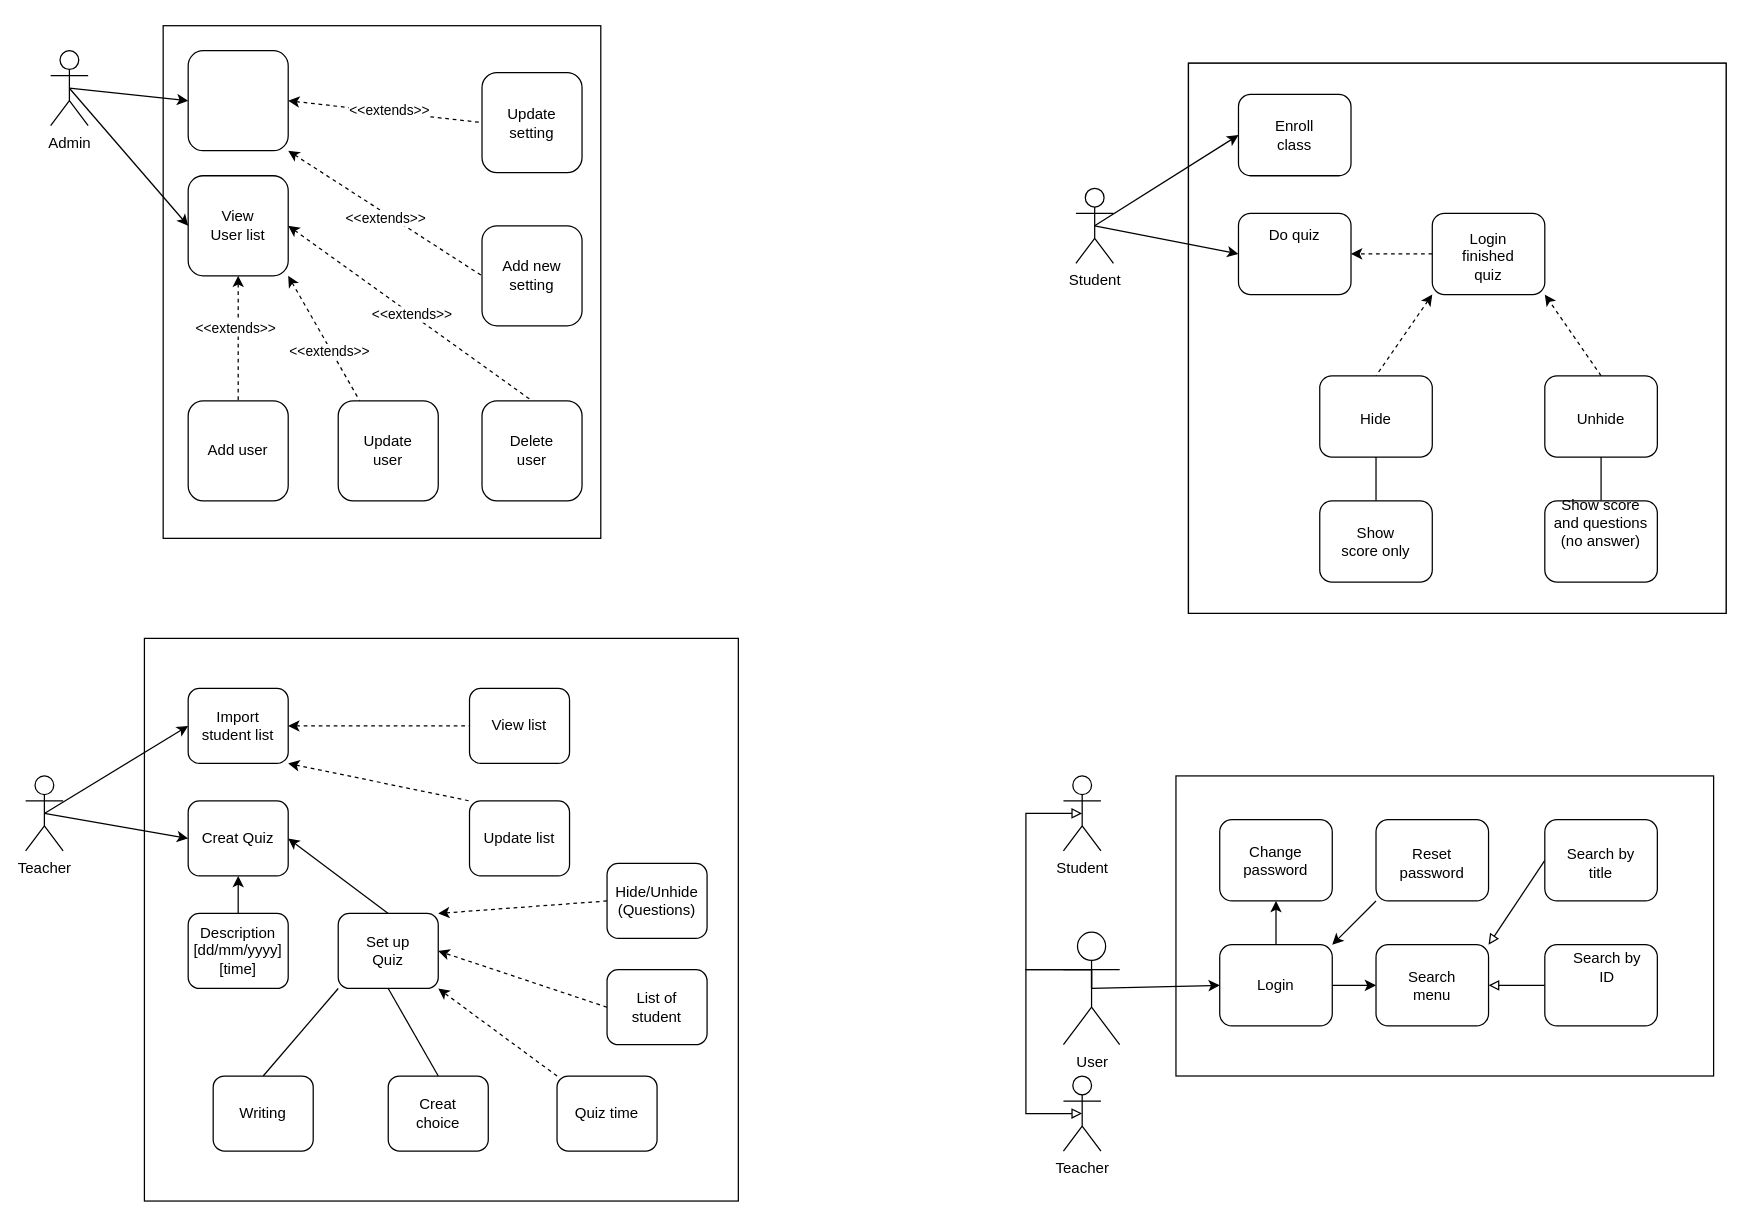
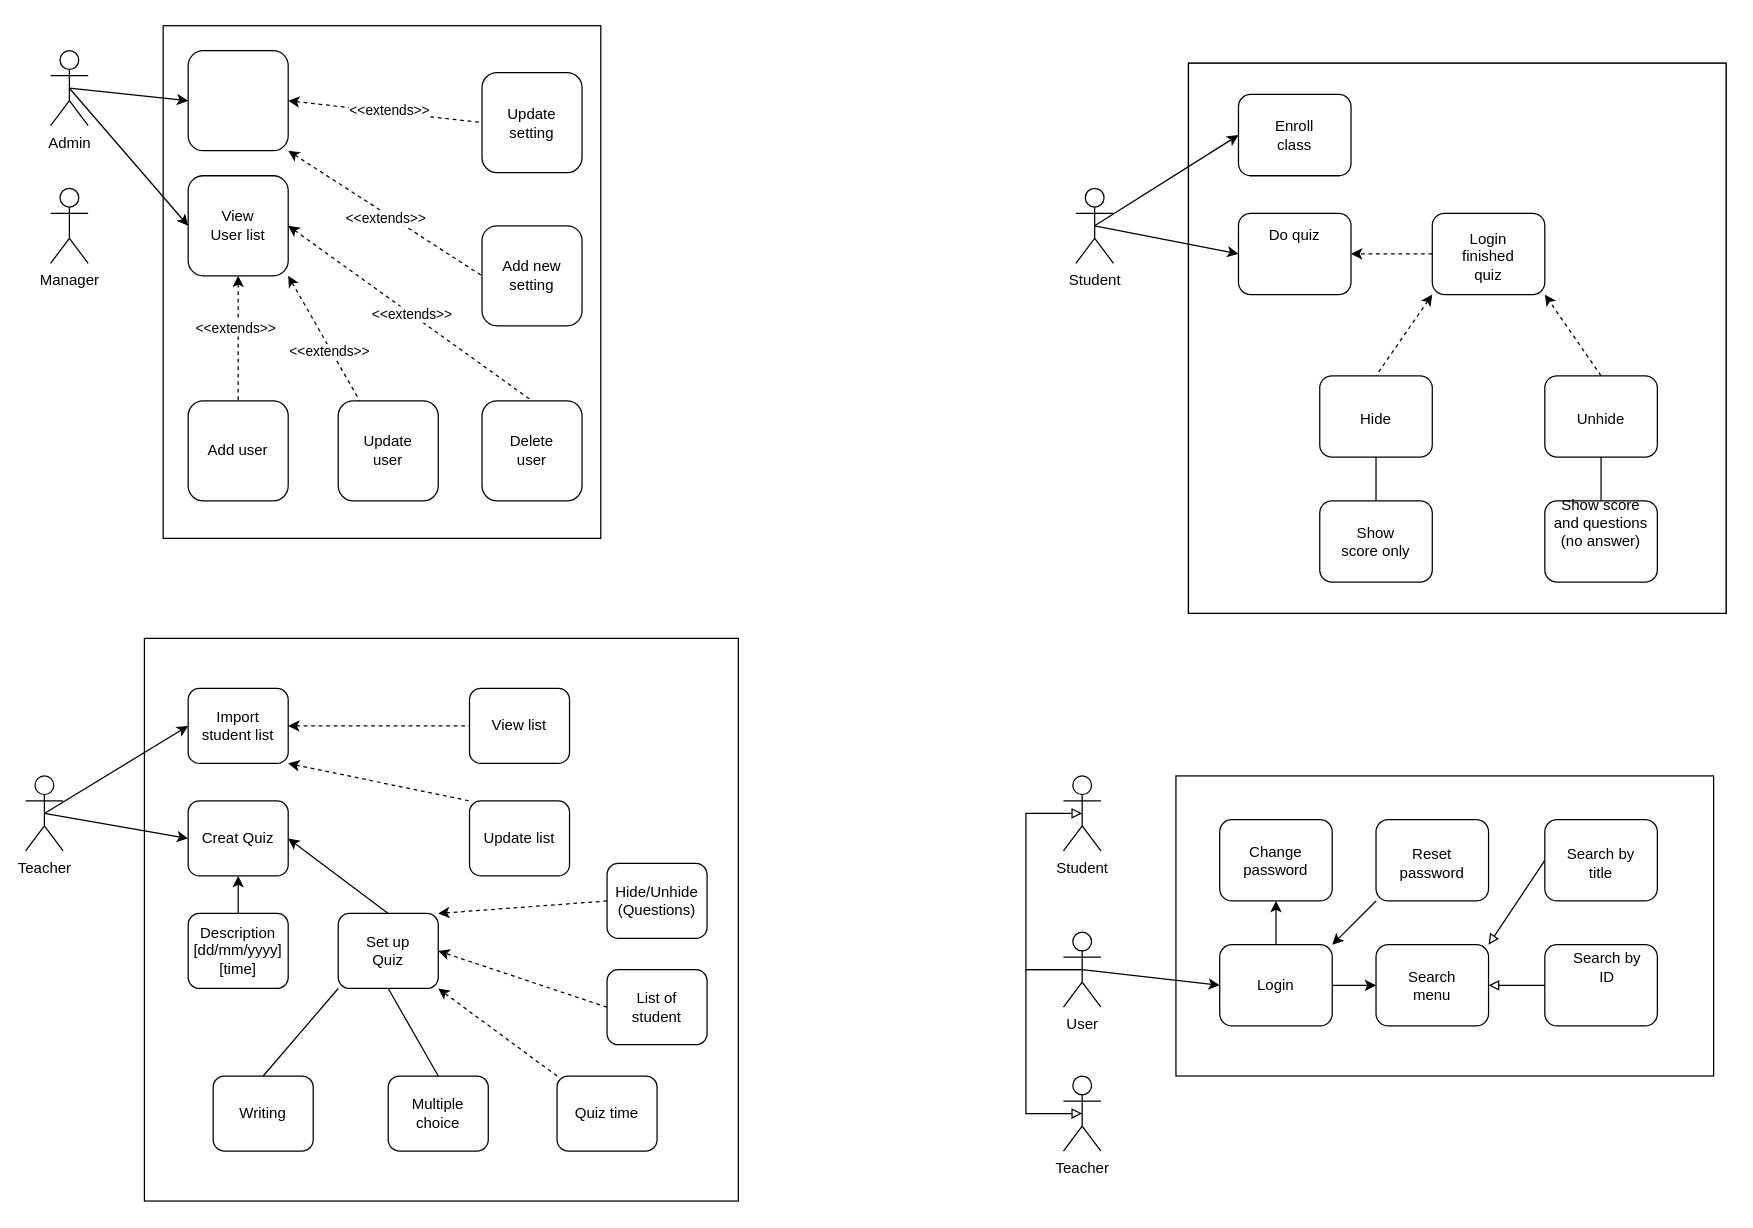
none -> (69, 226)
(1091, 988) -> (1082, 969)
(438, 1113) -> (438, 1113)
